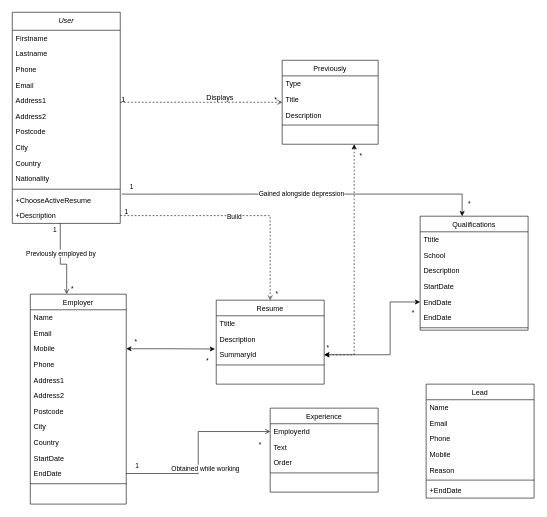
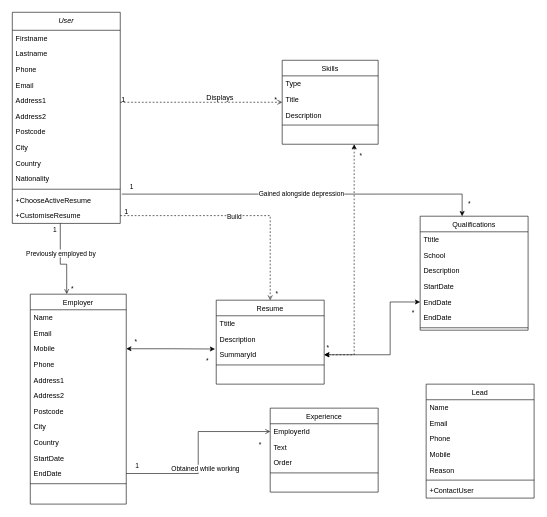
(330, 68) -> (330, 68)
(38, 216) -> (47, 216)
(446, 491) -> (454, 491)
